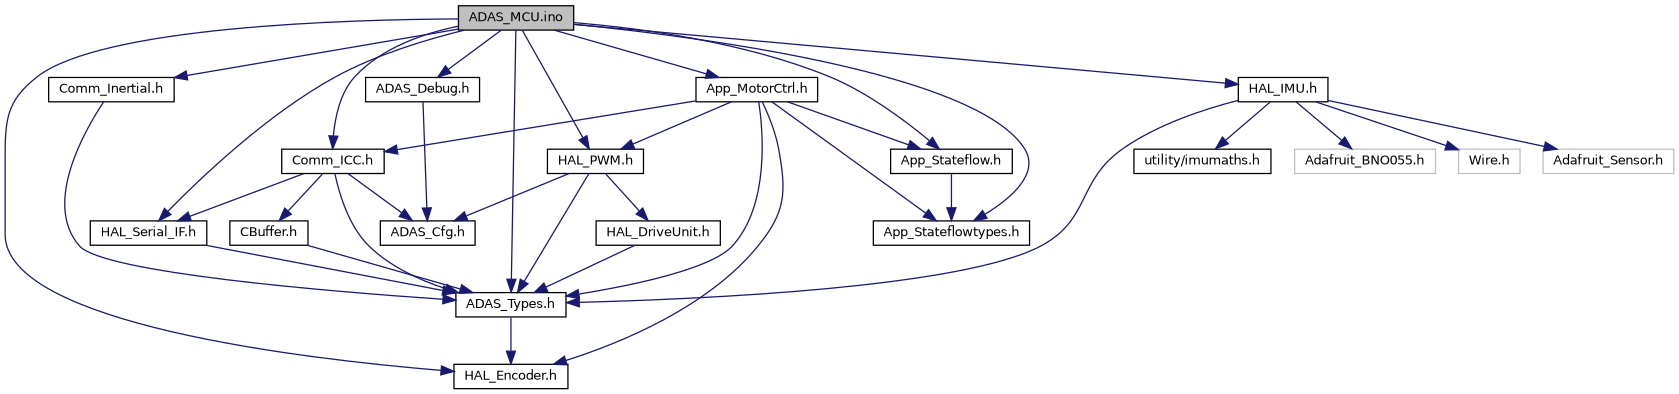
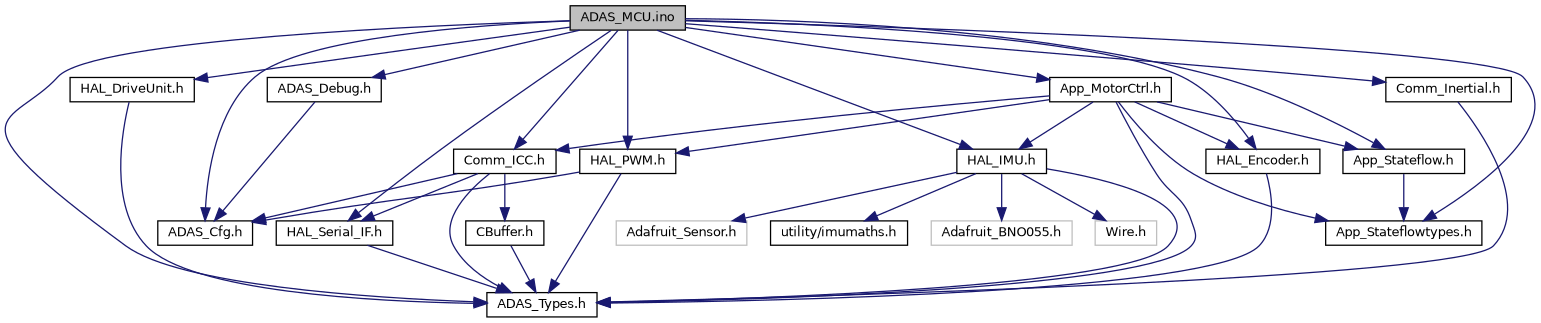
none -> (338, 46)
none -> (1062, 122)
(623, 192) -> (389, 52)
(511, 334) -> (975, 291)
